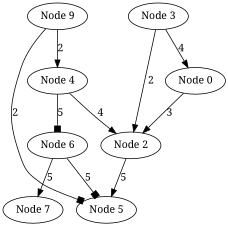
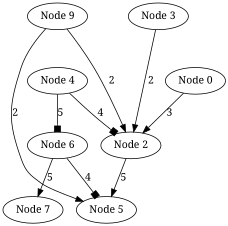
(57, 45) -> (98, 75)
(175, 45) -> none
(89, 112) -> (89, 112)
(12, 125) -> (12, 125)
(88, 178) -> (88, 178)
